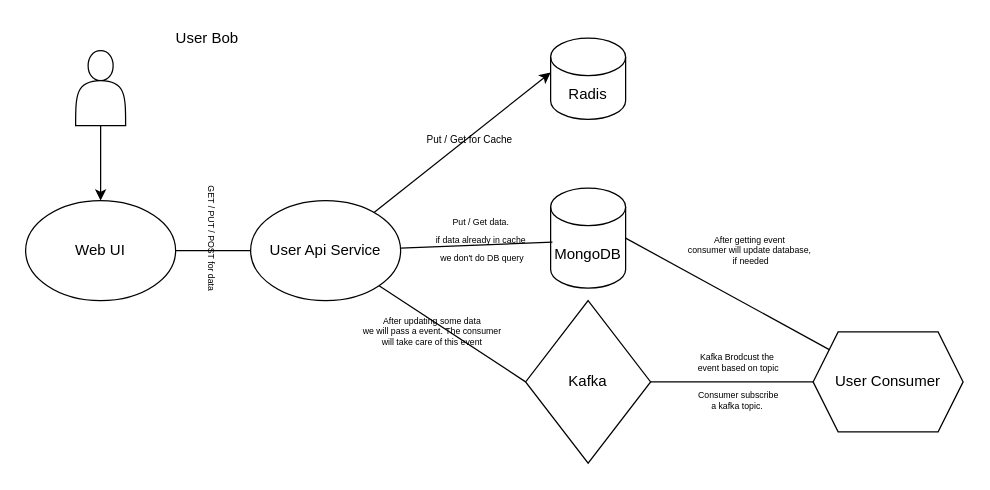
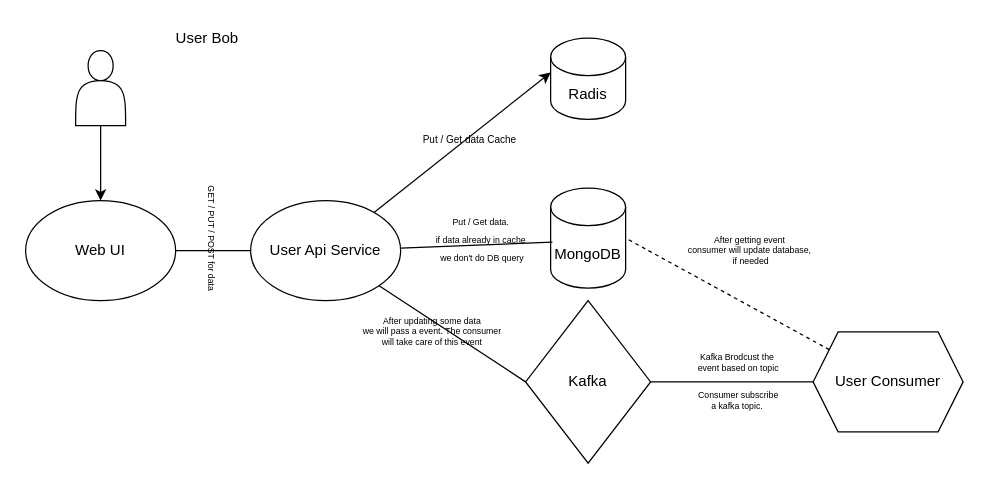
(470, 138) -> (470, 138)
(726, 293) -> (726, 293)
